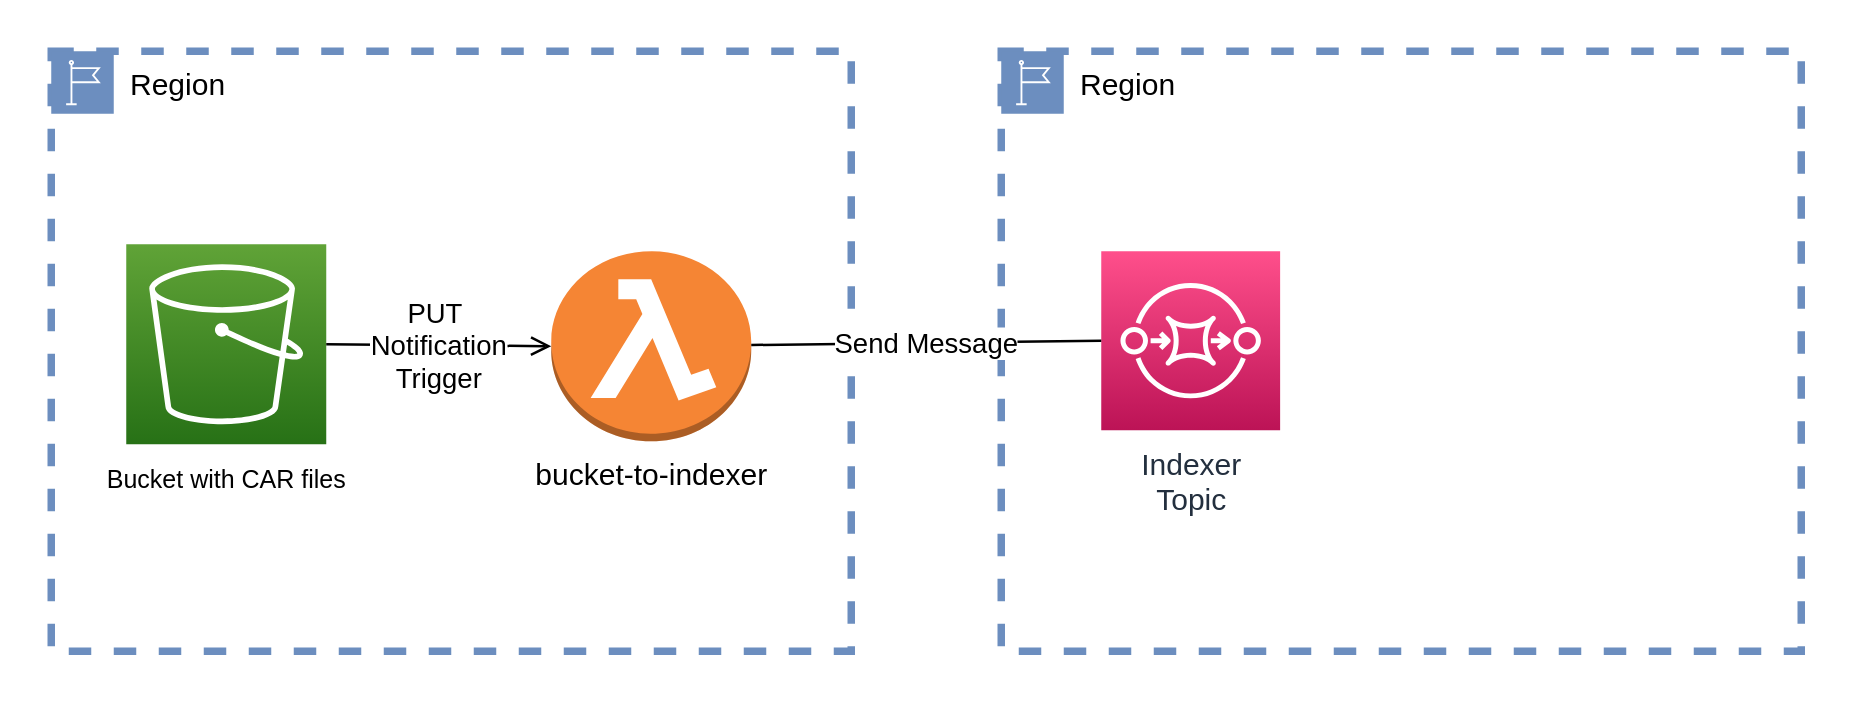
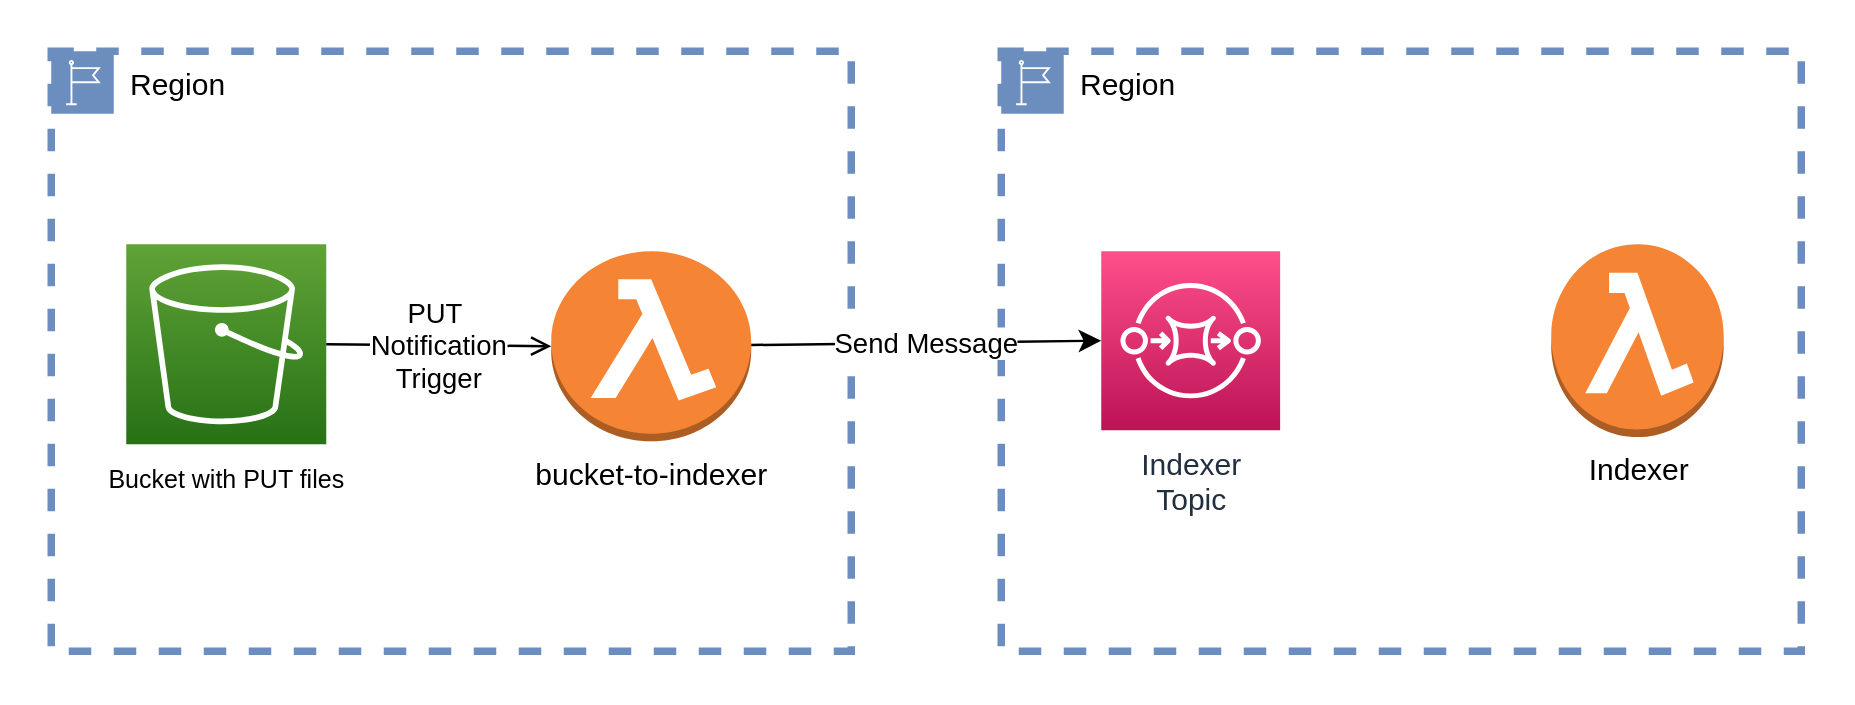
(1091, 341) -> (1083, 341)
none -> (1638, 341)
(228, 479) -> (228, 479)
